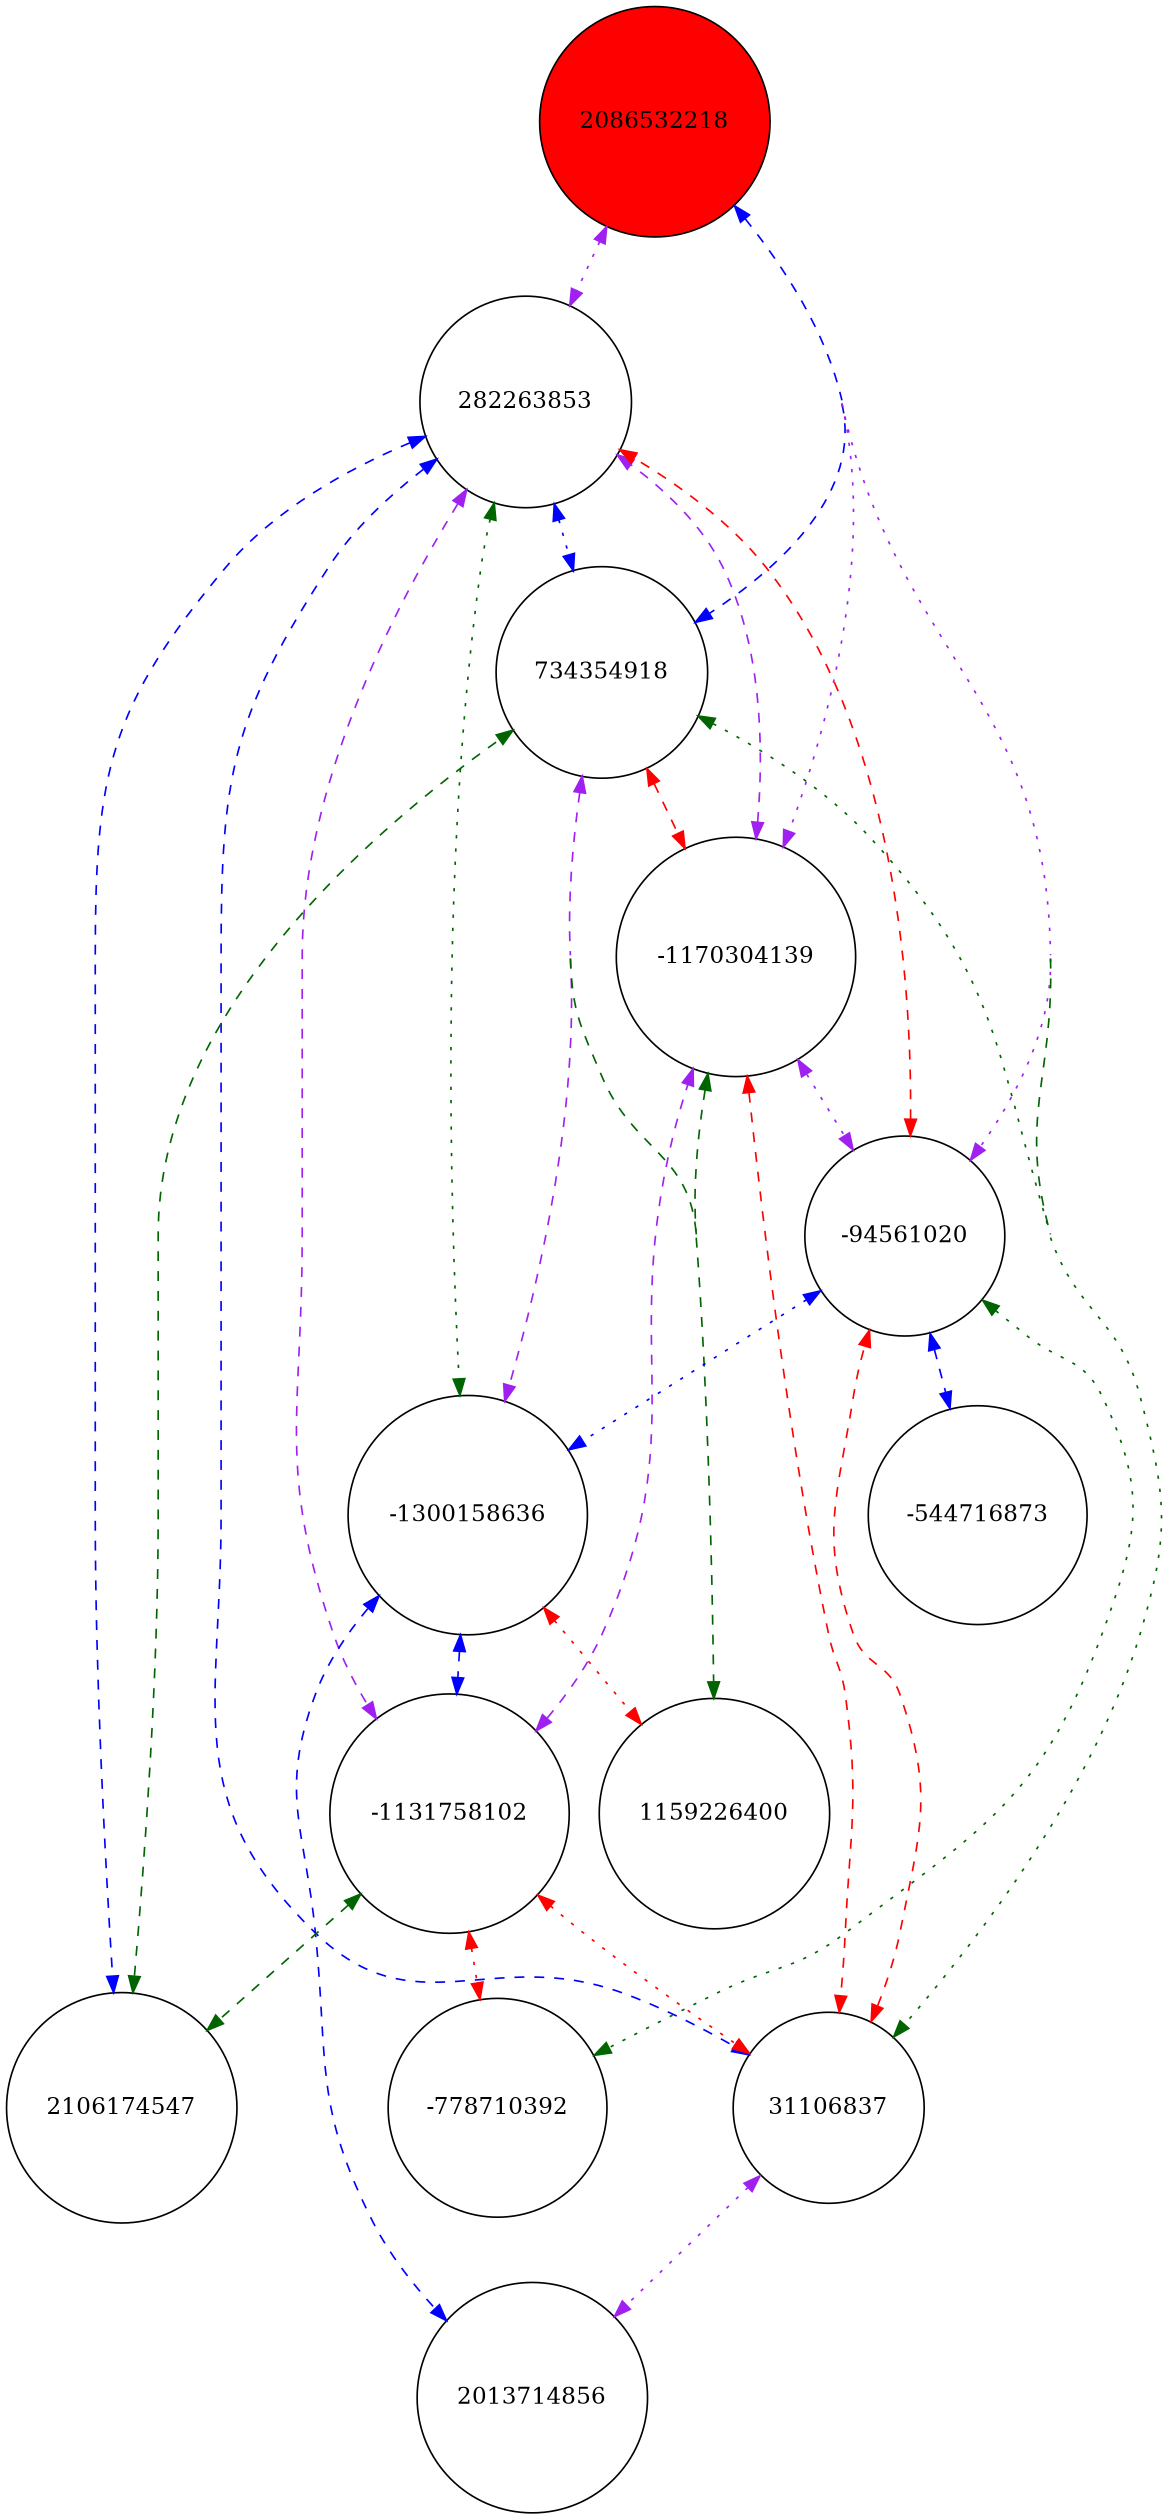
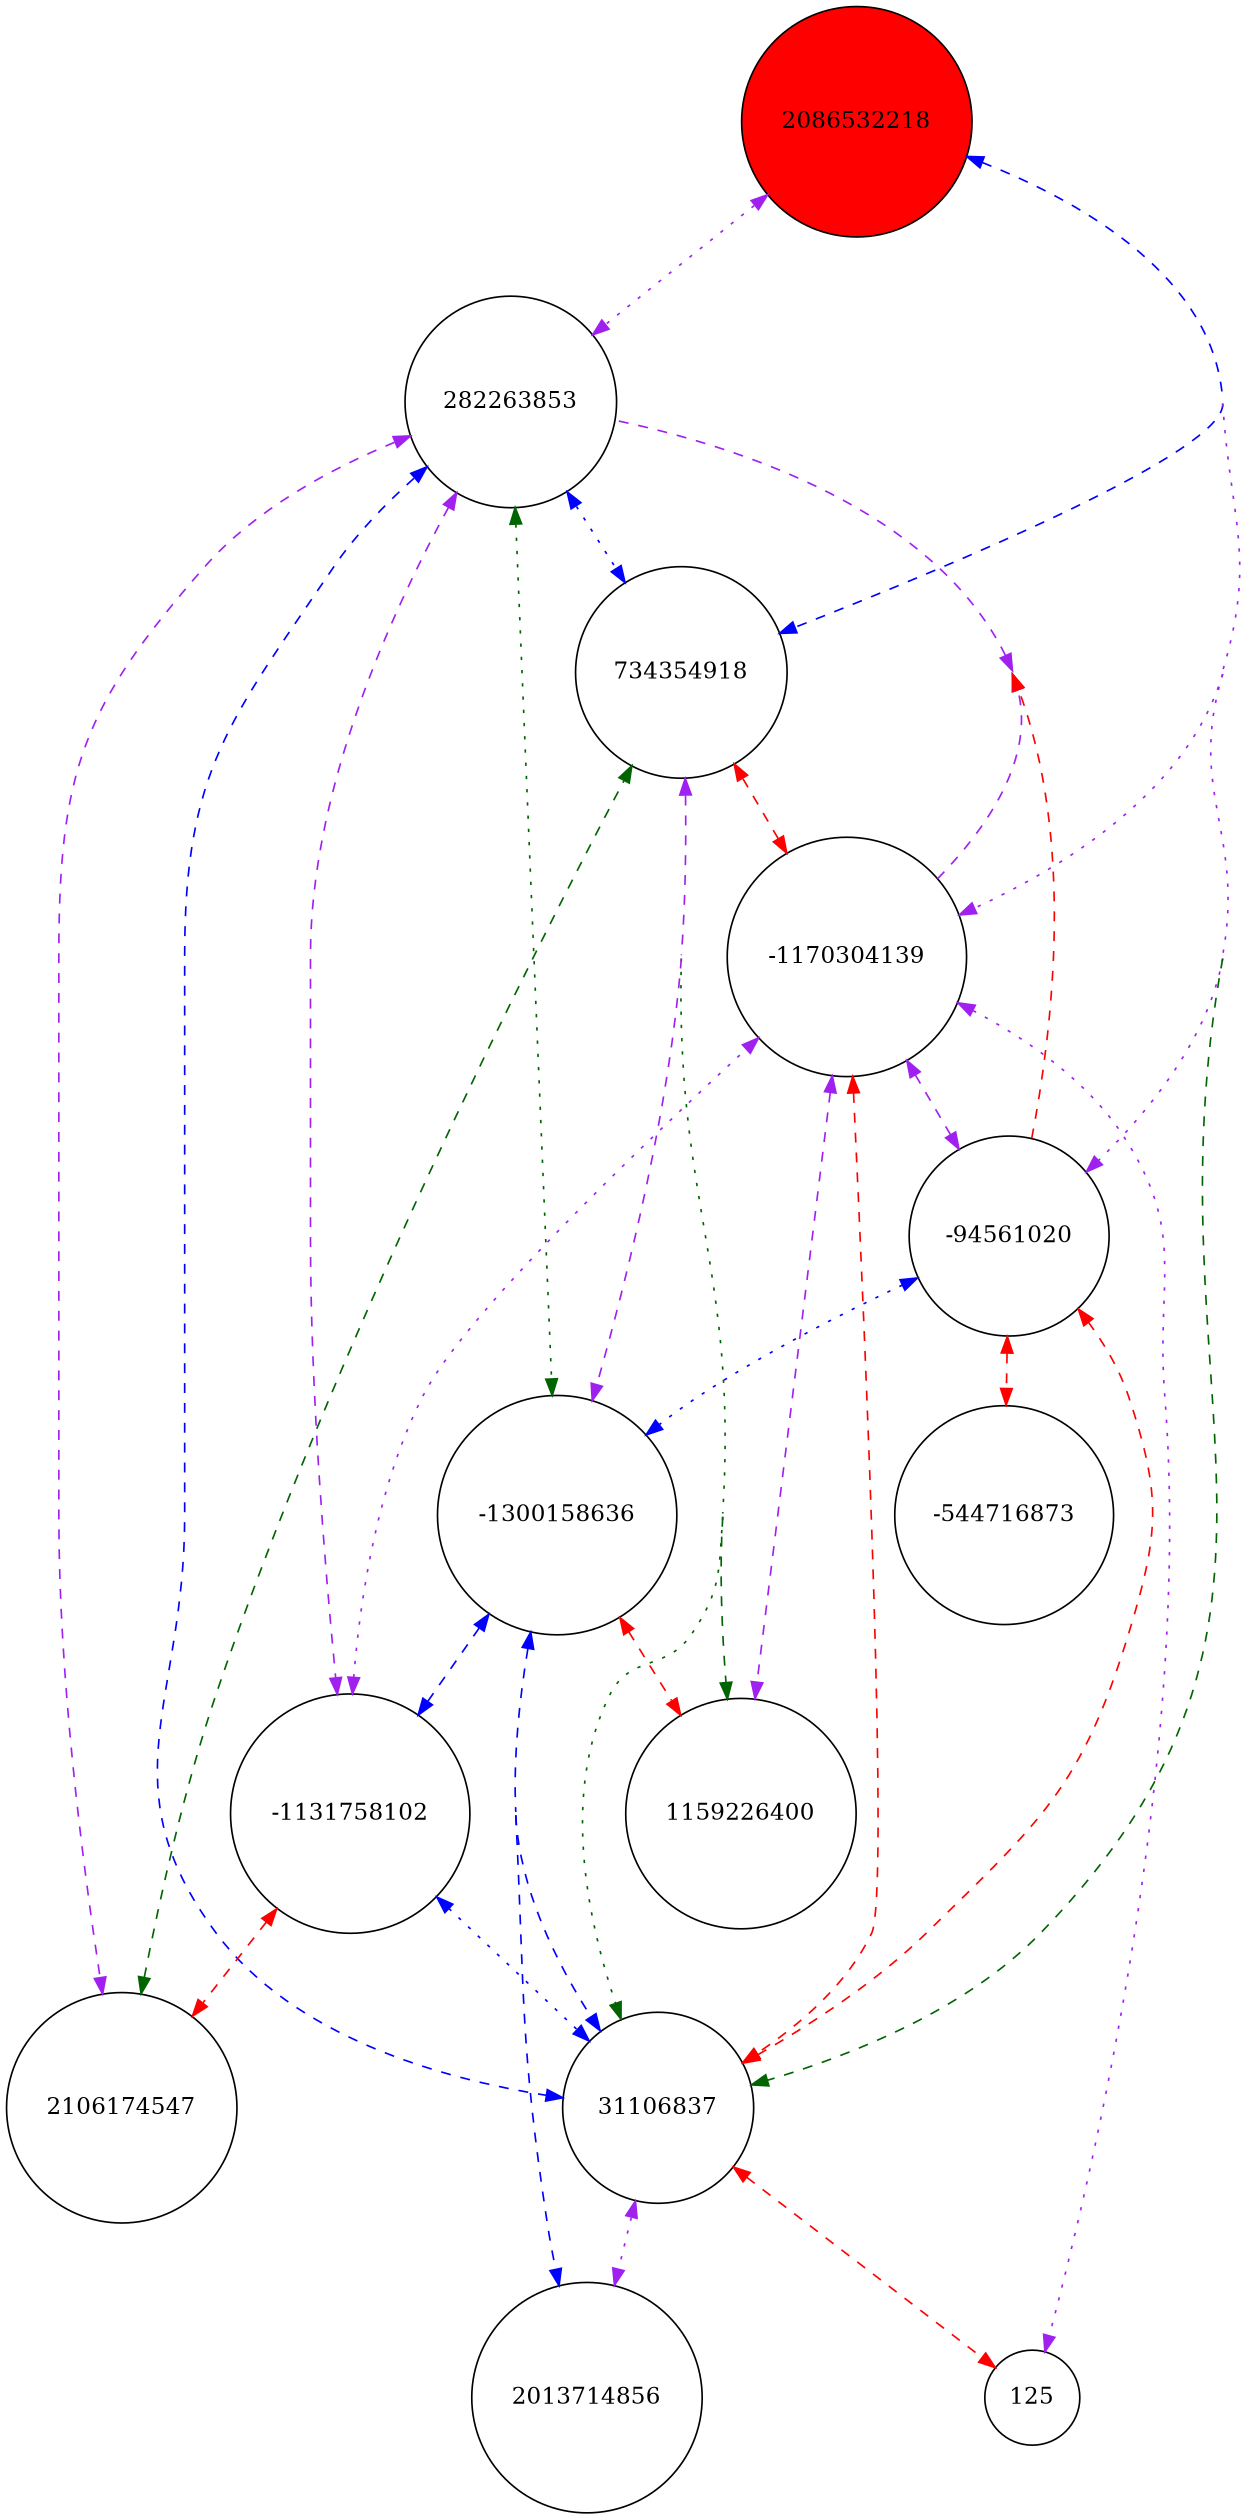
(826, 1105) -> (933, 1105)
(95, 1143) -> (59, 1139)
(696, 1162) -> (794, 1387)
(940, 1371) -> (1007, 1371)
(652, 1412) -> (476, 1321)
(596, 1670) -> (650, 1666)
none -> (541, 1920)
(284, 1962) -> (232, 1966)
(641, 1977) -> (513, 1969)
(498, 2108) -> none
none -> (1032, 2398)
